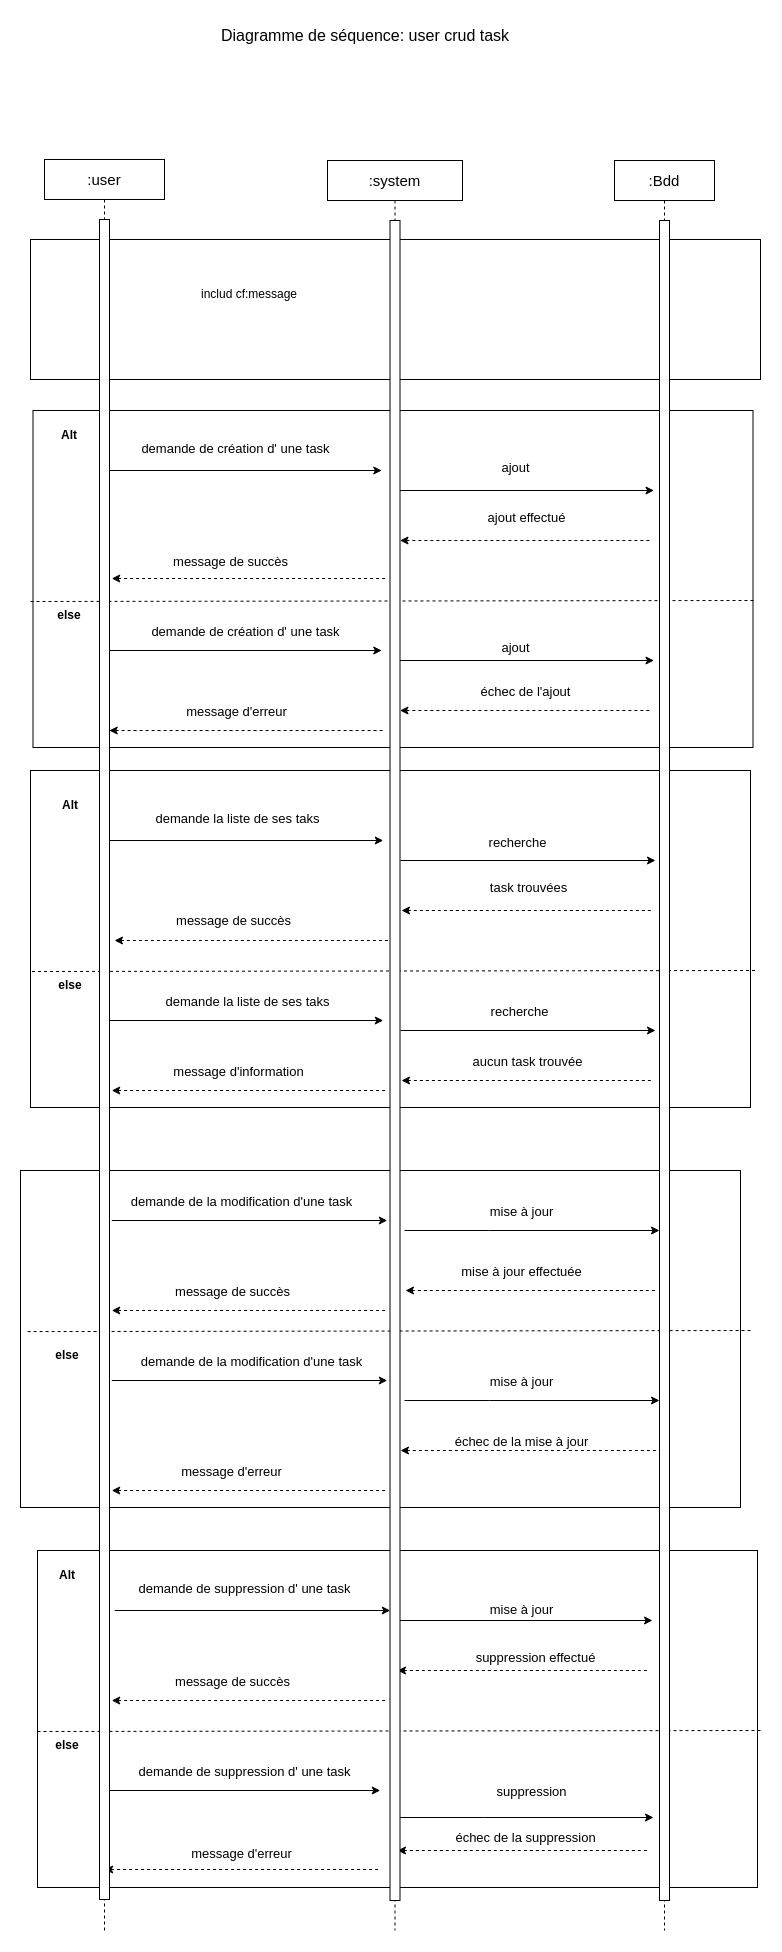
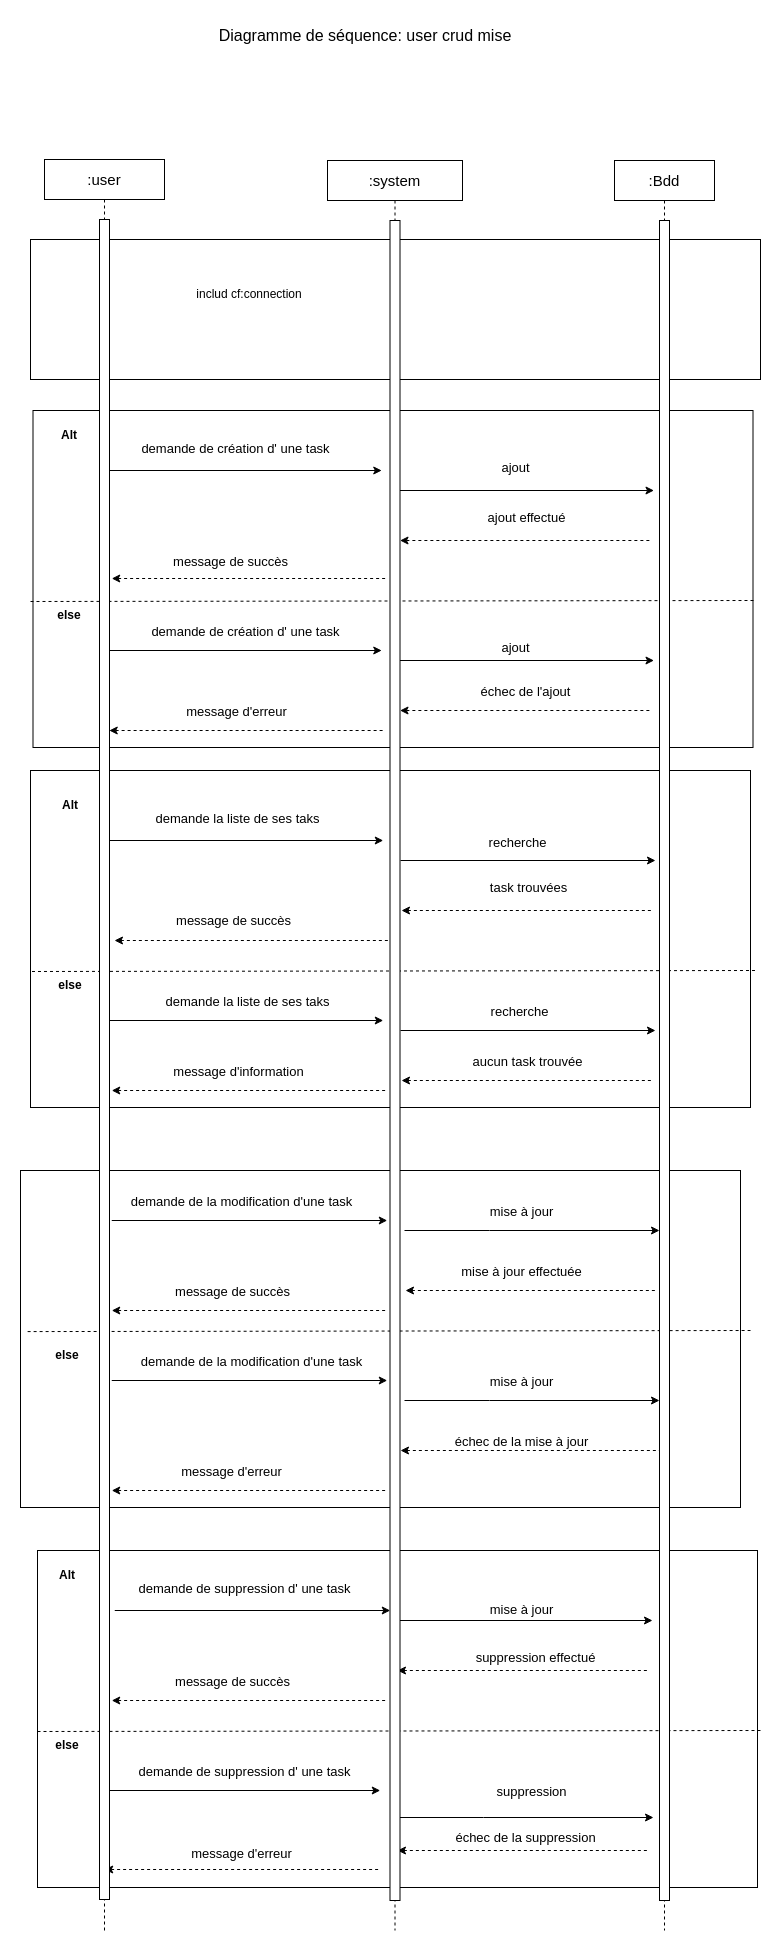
(366, 36) -> (366, 36)
(250, 295) -> (250, 295)
